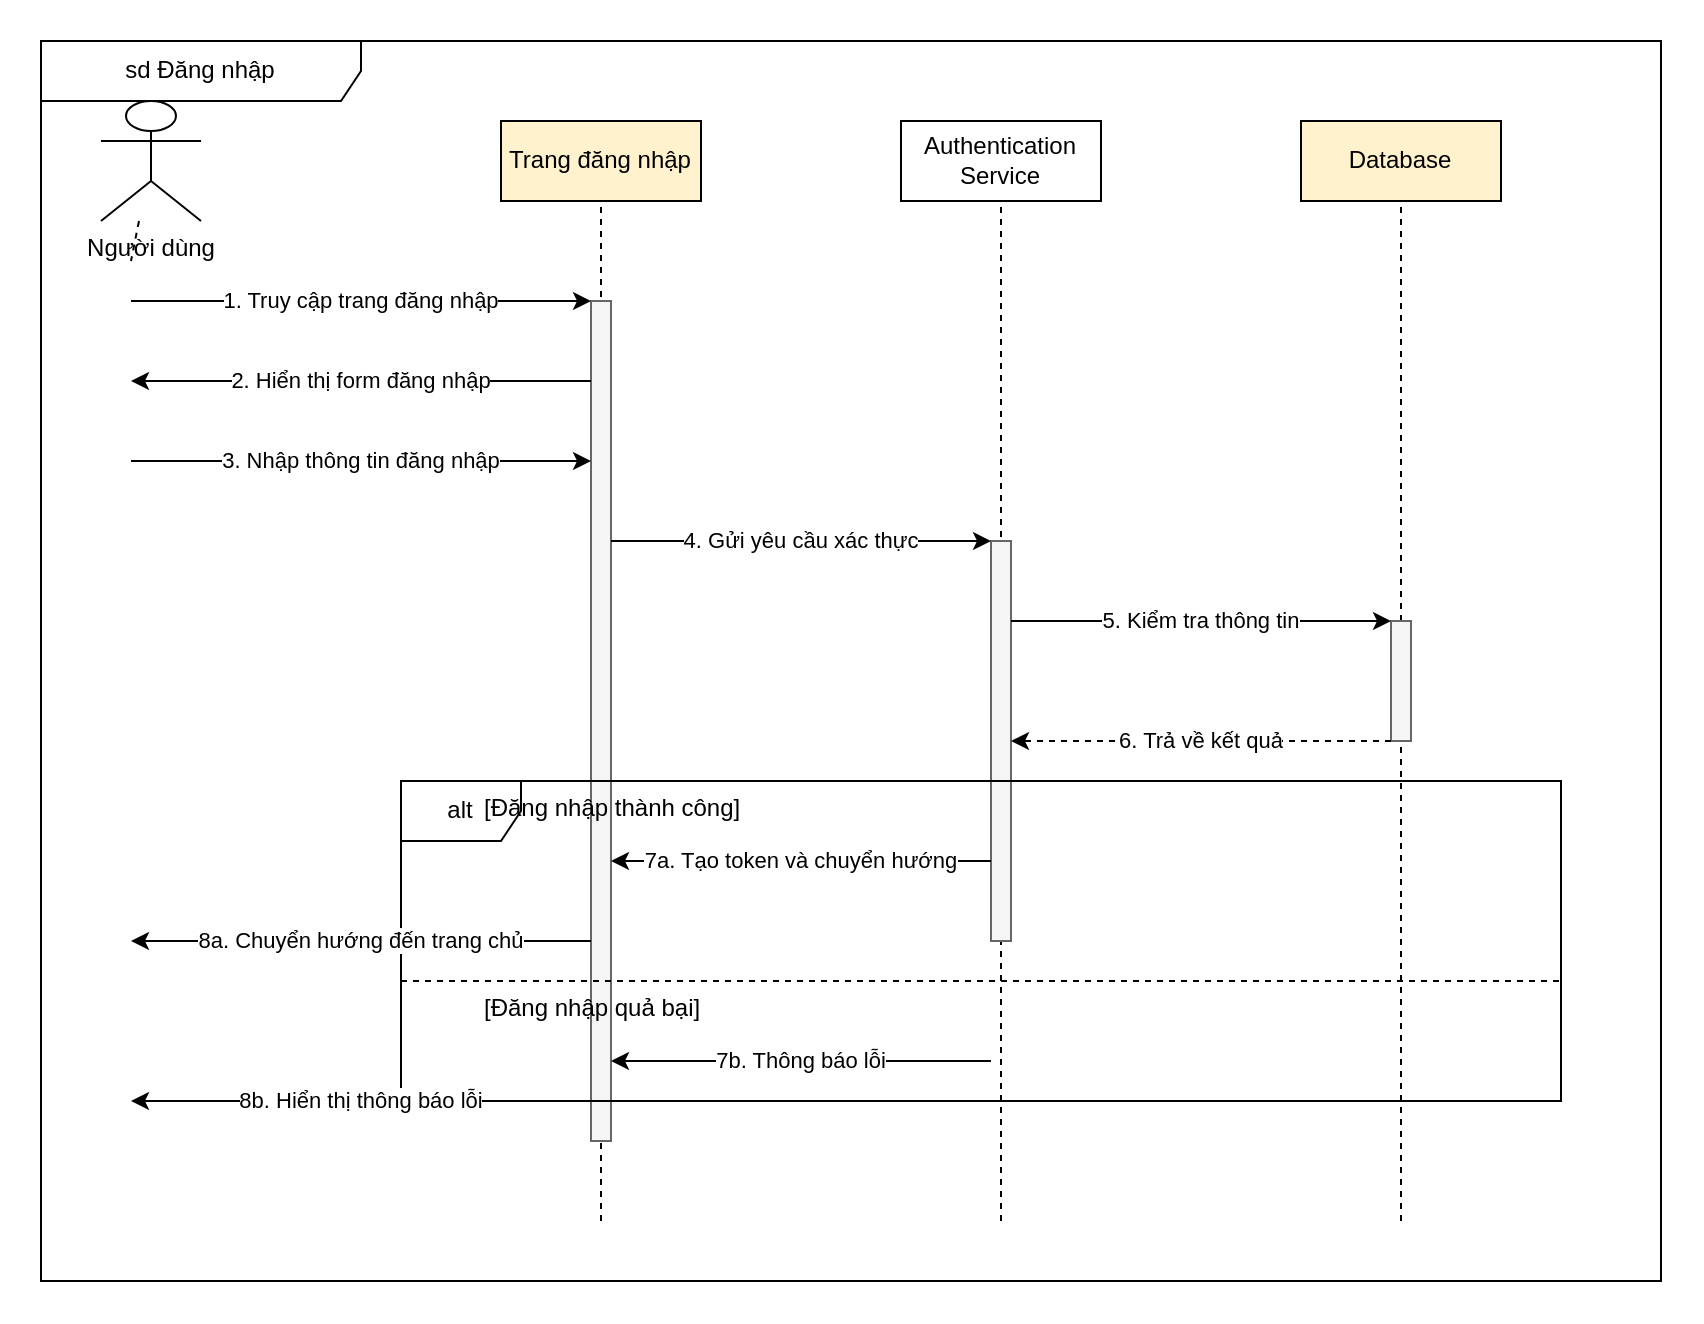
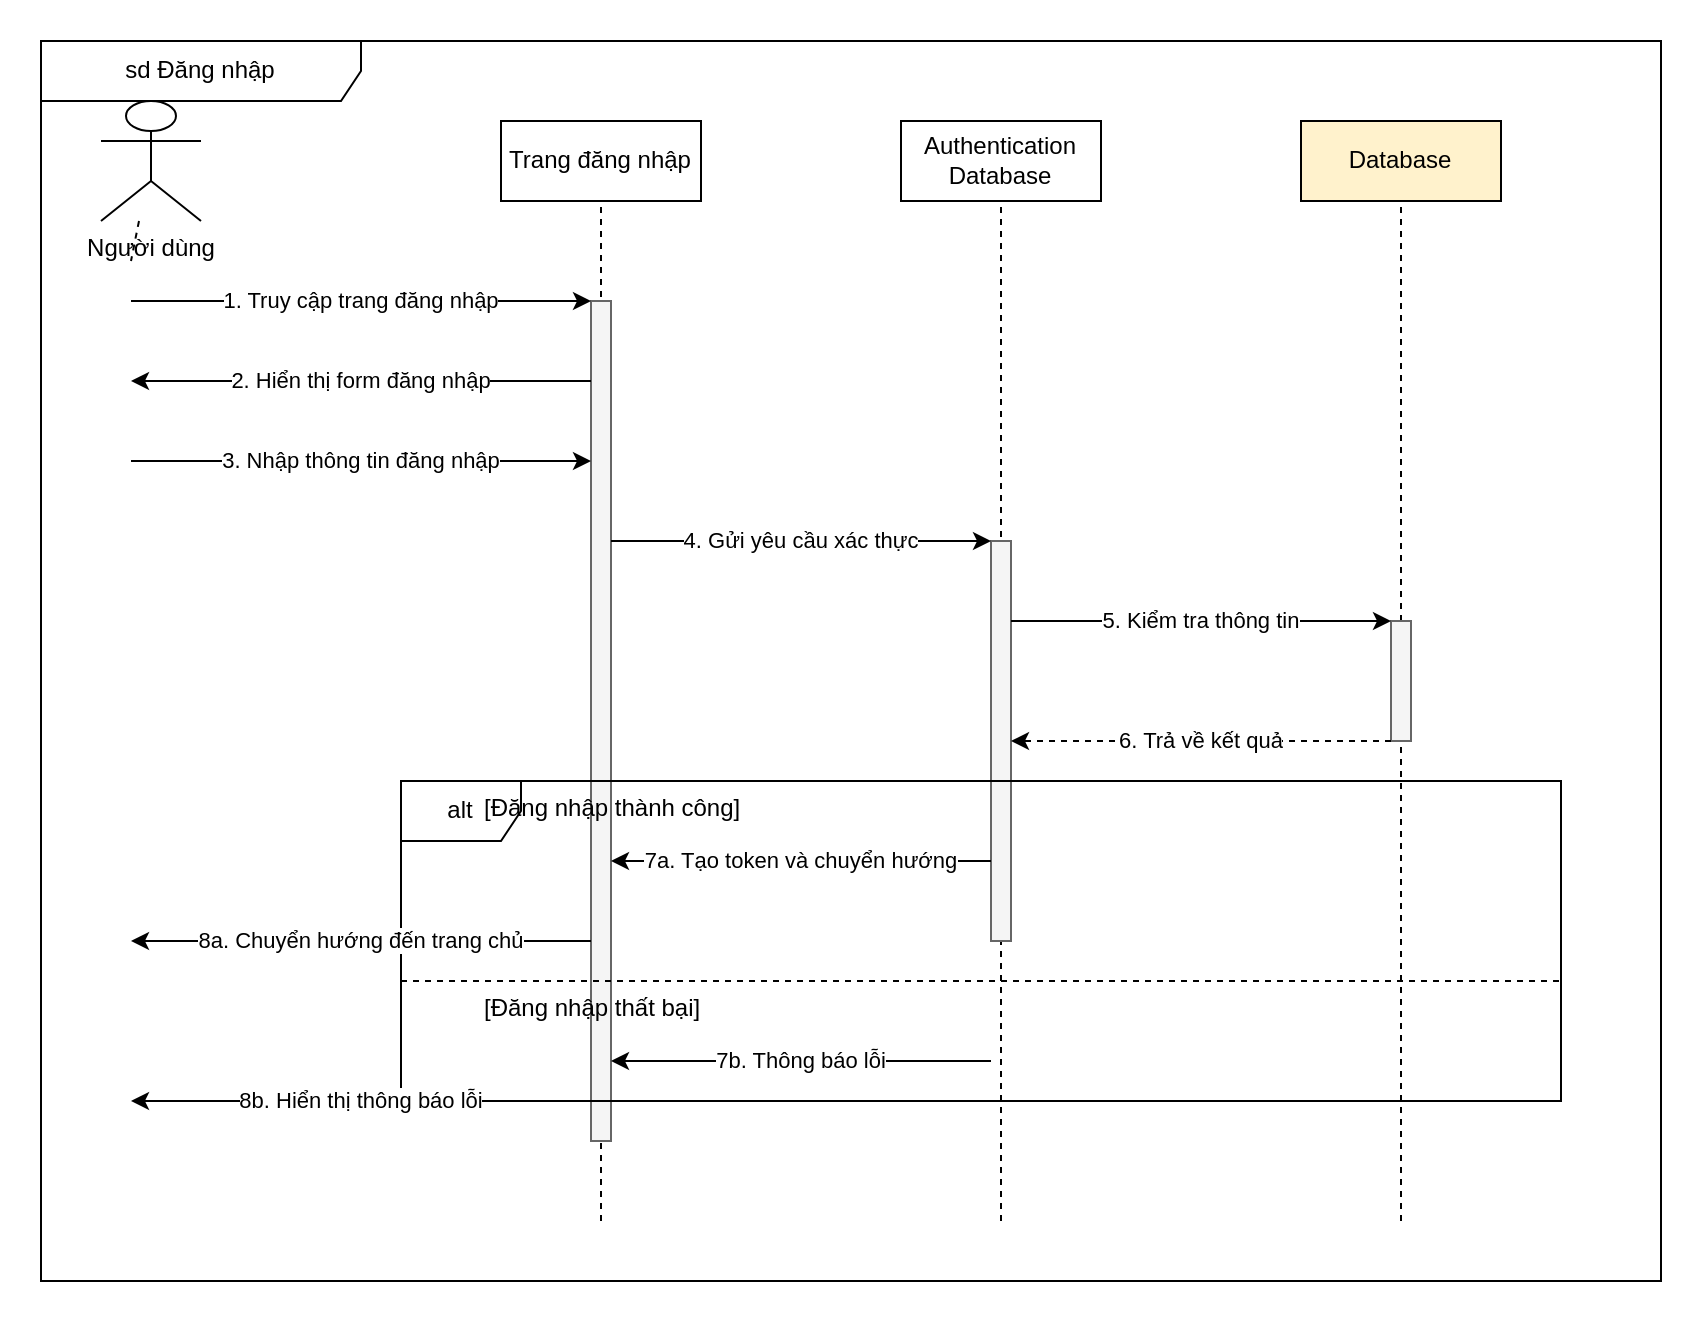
(601, 161) -> (601, 161)
(1001, 161) -> (1001, 161)
(600, 1009) -> (607, 1009)
